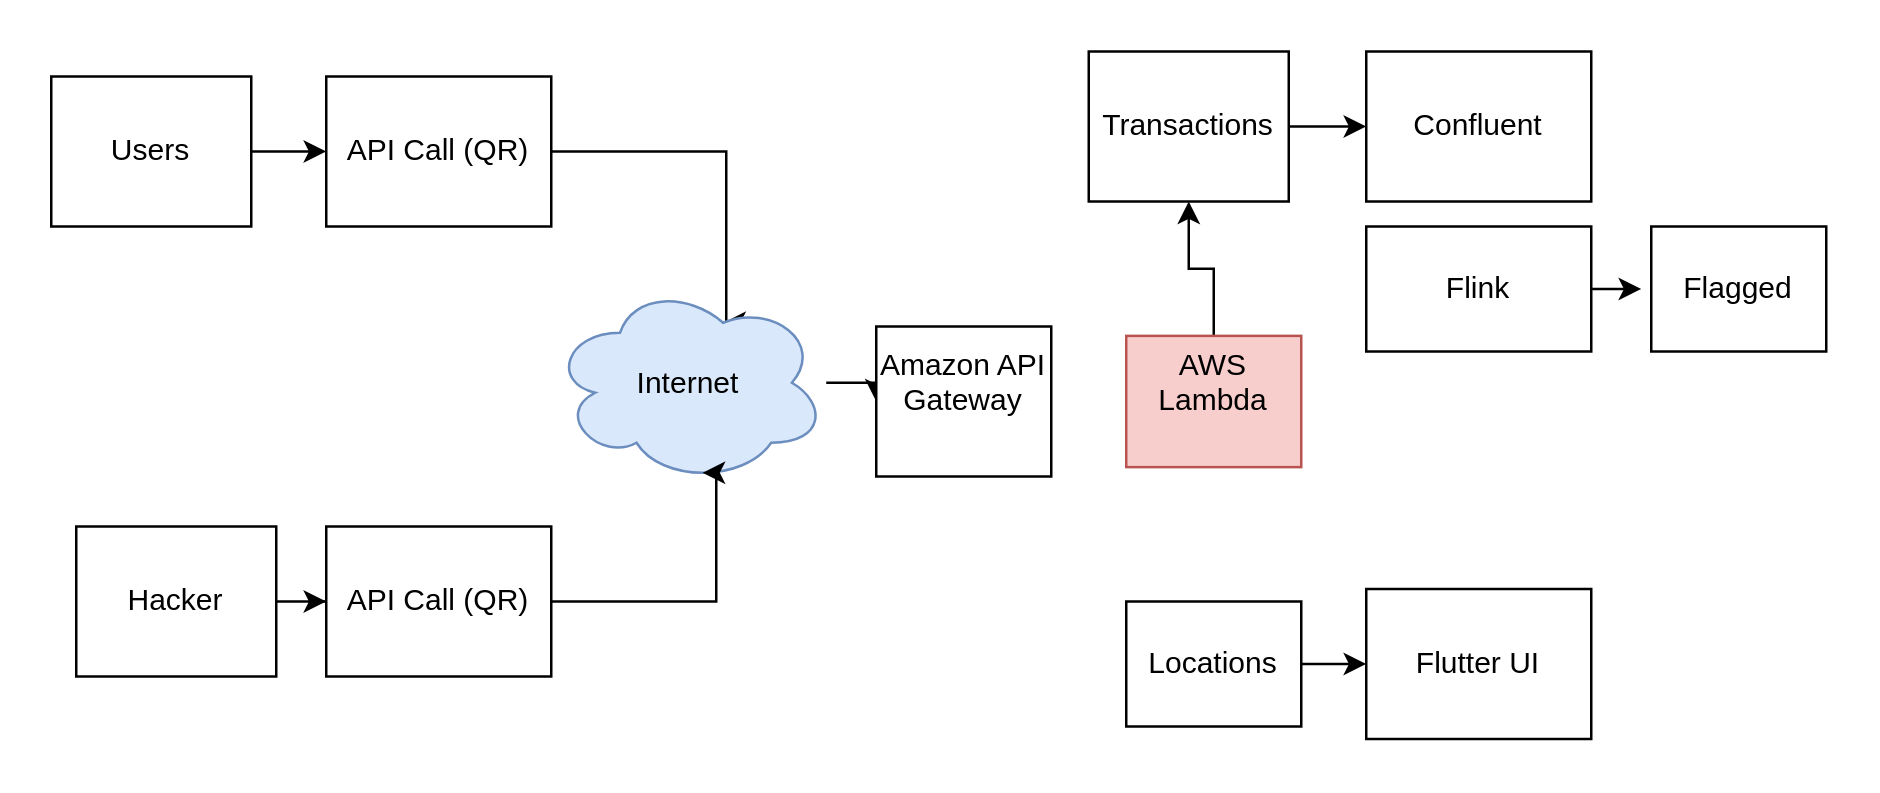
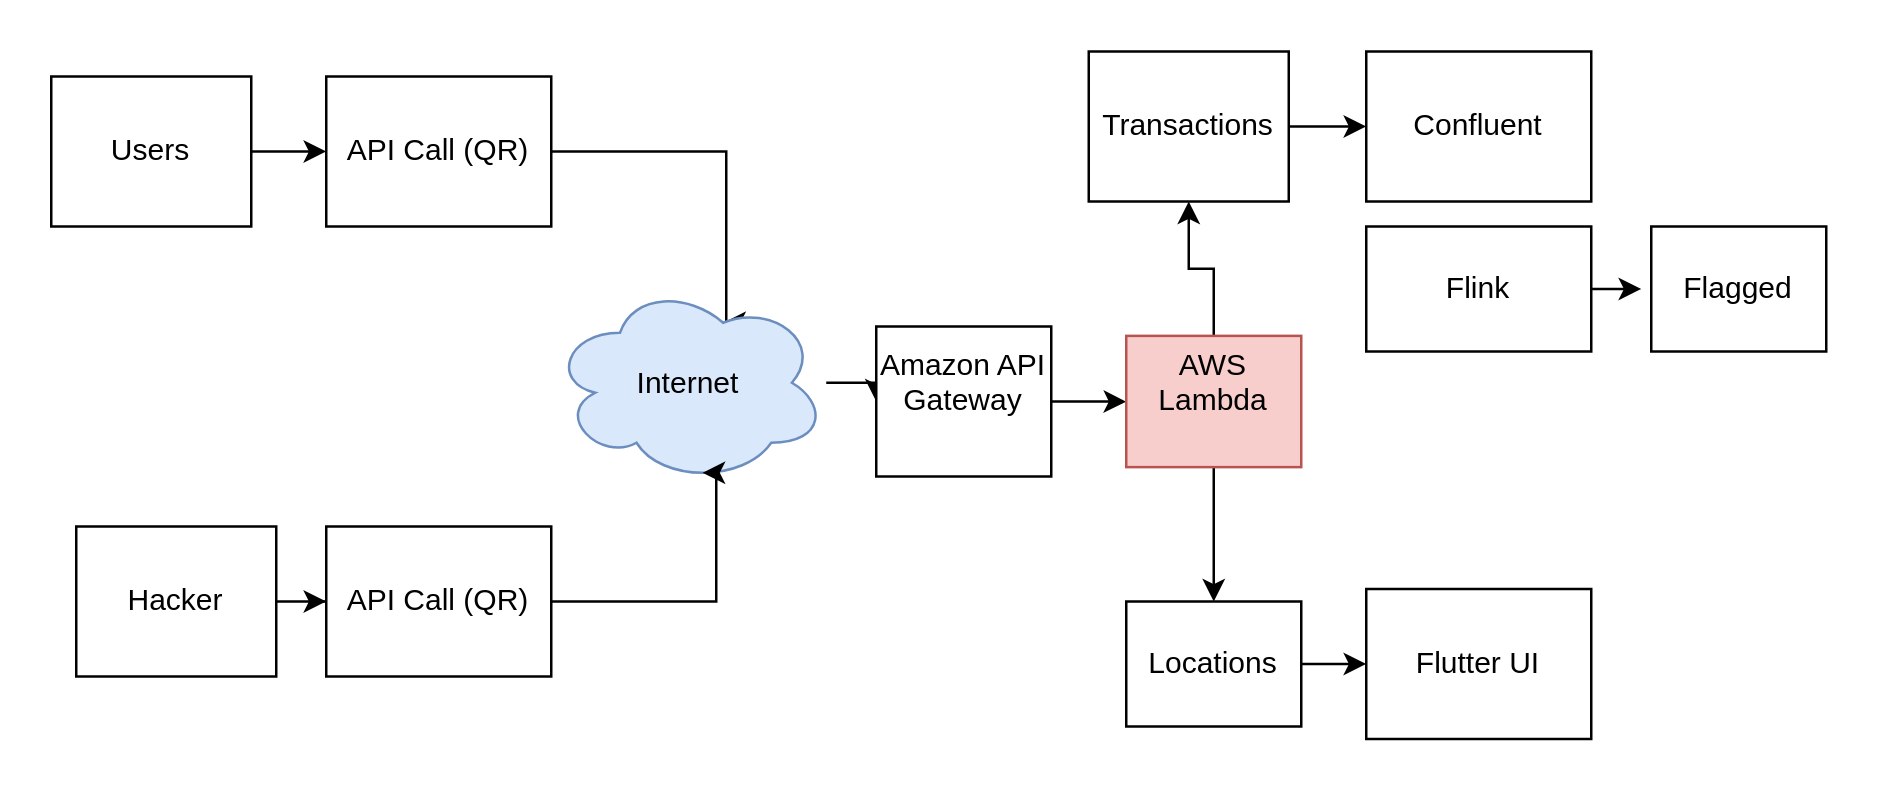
none -> (1080, 401)
none -> (1214, 526)
